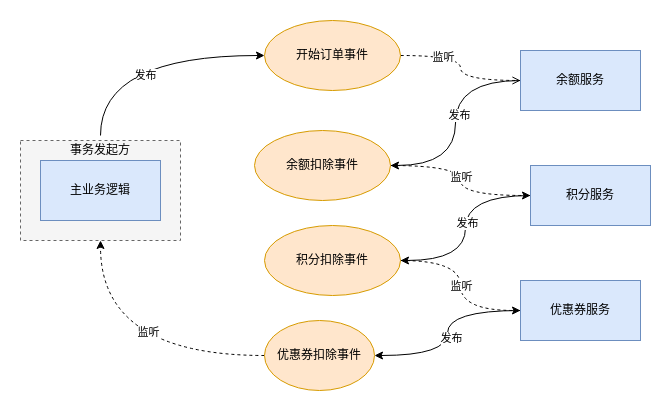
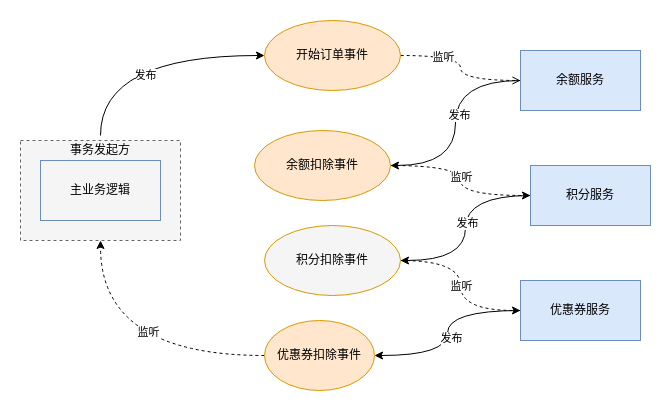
(101, 191) -> (101, 191)
(333, 261) -> (333, 261)
